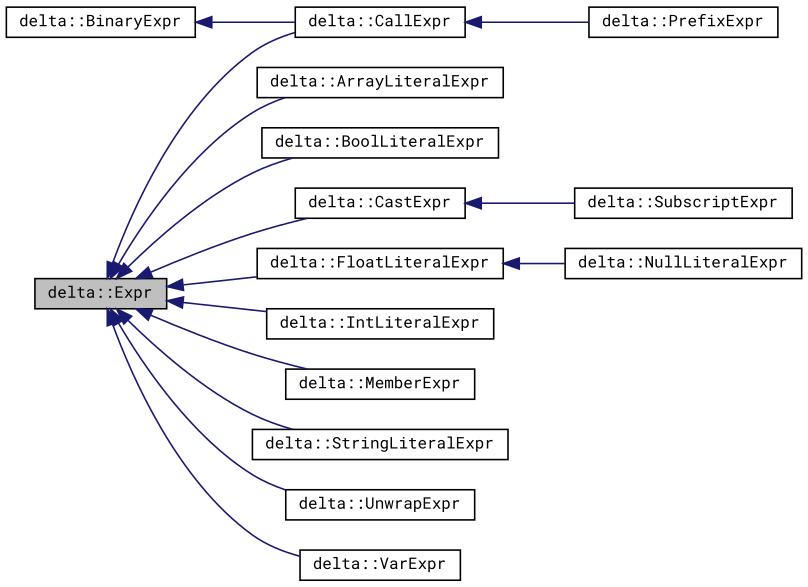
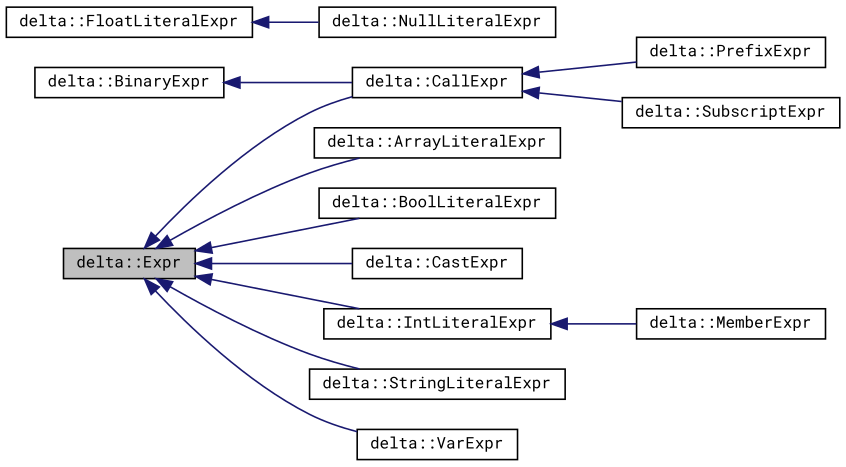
(528, 203) -> (581, 97)
(220, 281) -> none
(228, 346) -> (602, 324)
(380, 505) -> none
